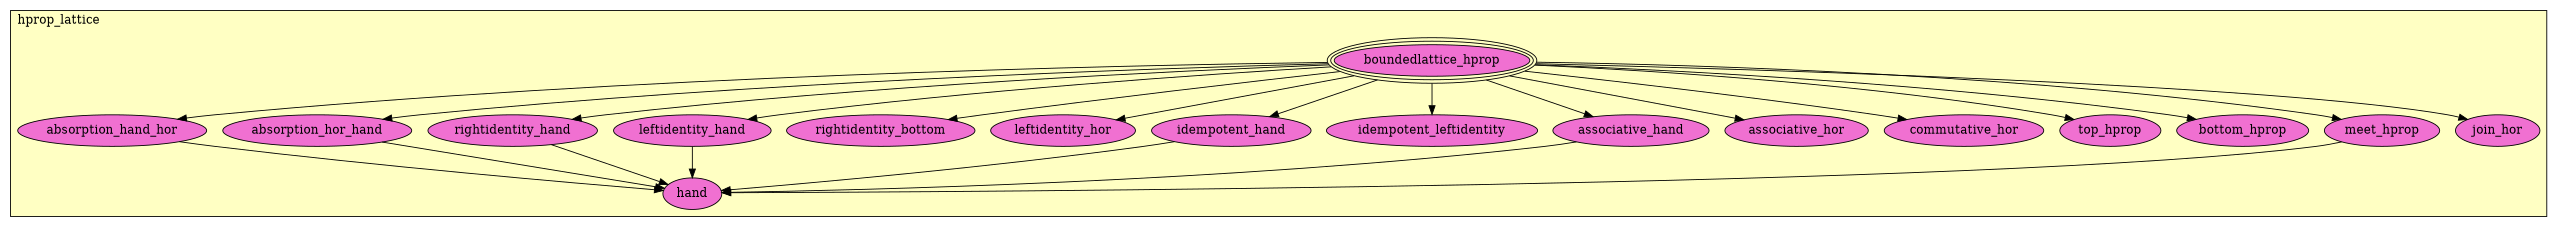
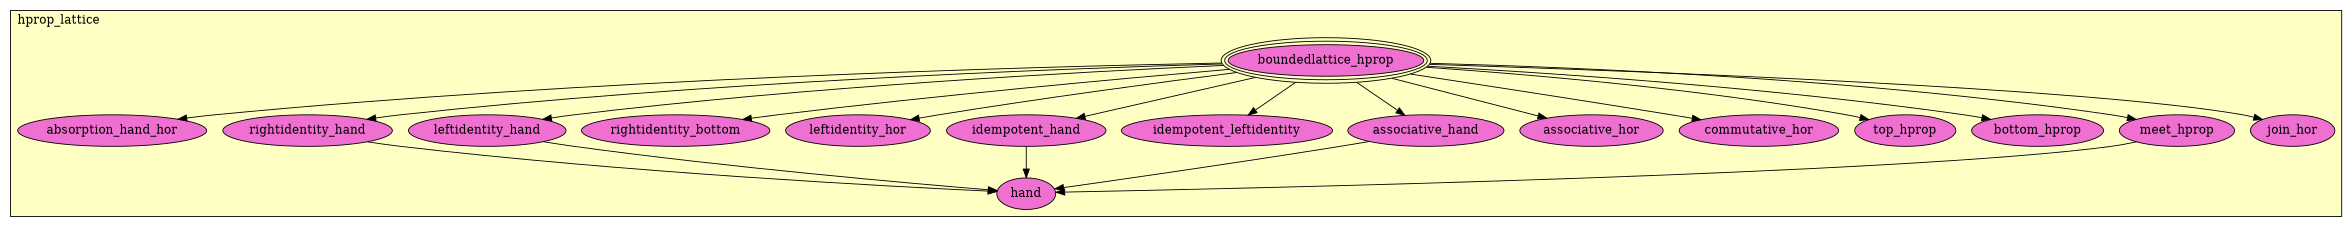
(317, 131) -> none
(417, 168) -> none
